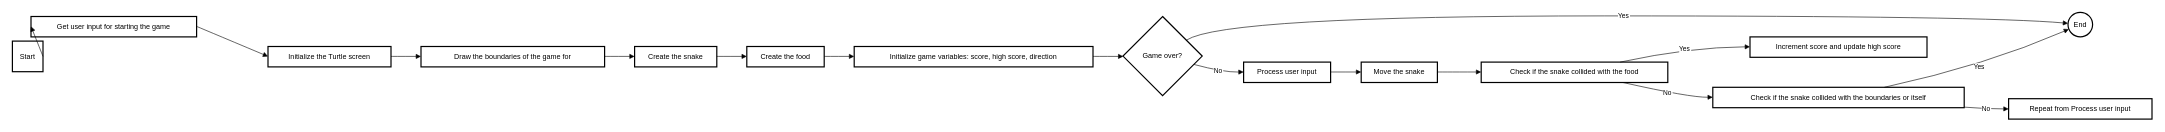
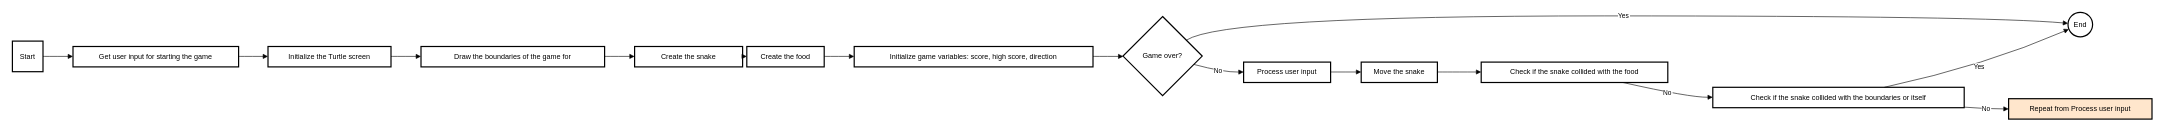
(114, 27) -> (156, 57)
(1838, 47) -> none
(1677, 52) -> none
(676, 57) -> (689, 57)
(2080, 109) -> (2080, 109)
